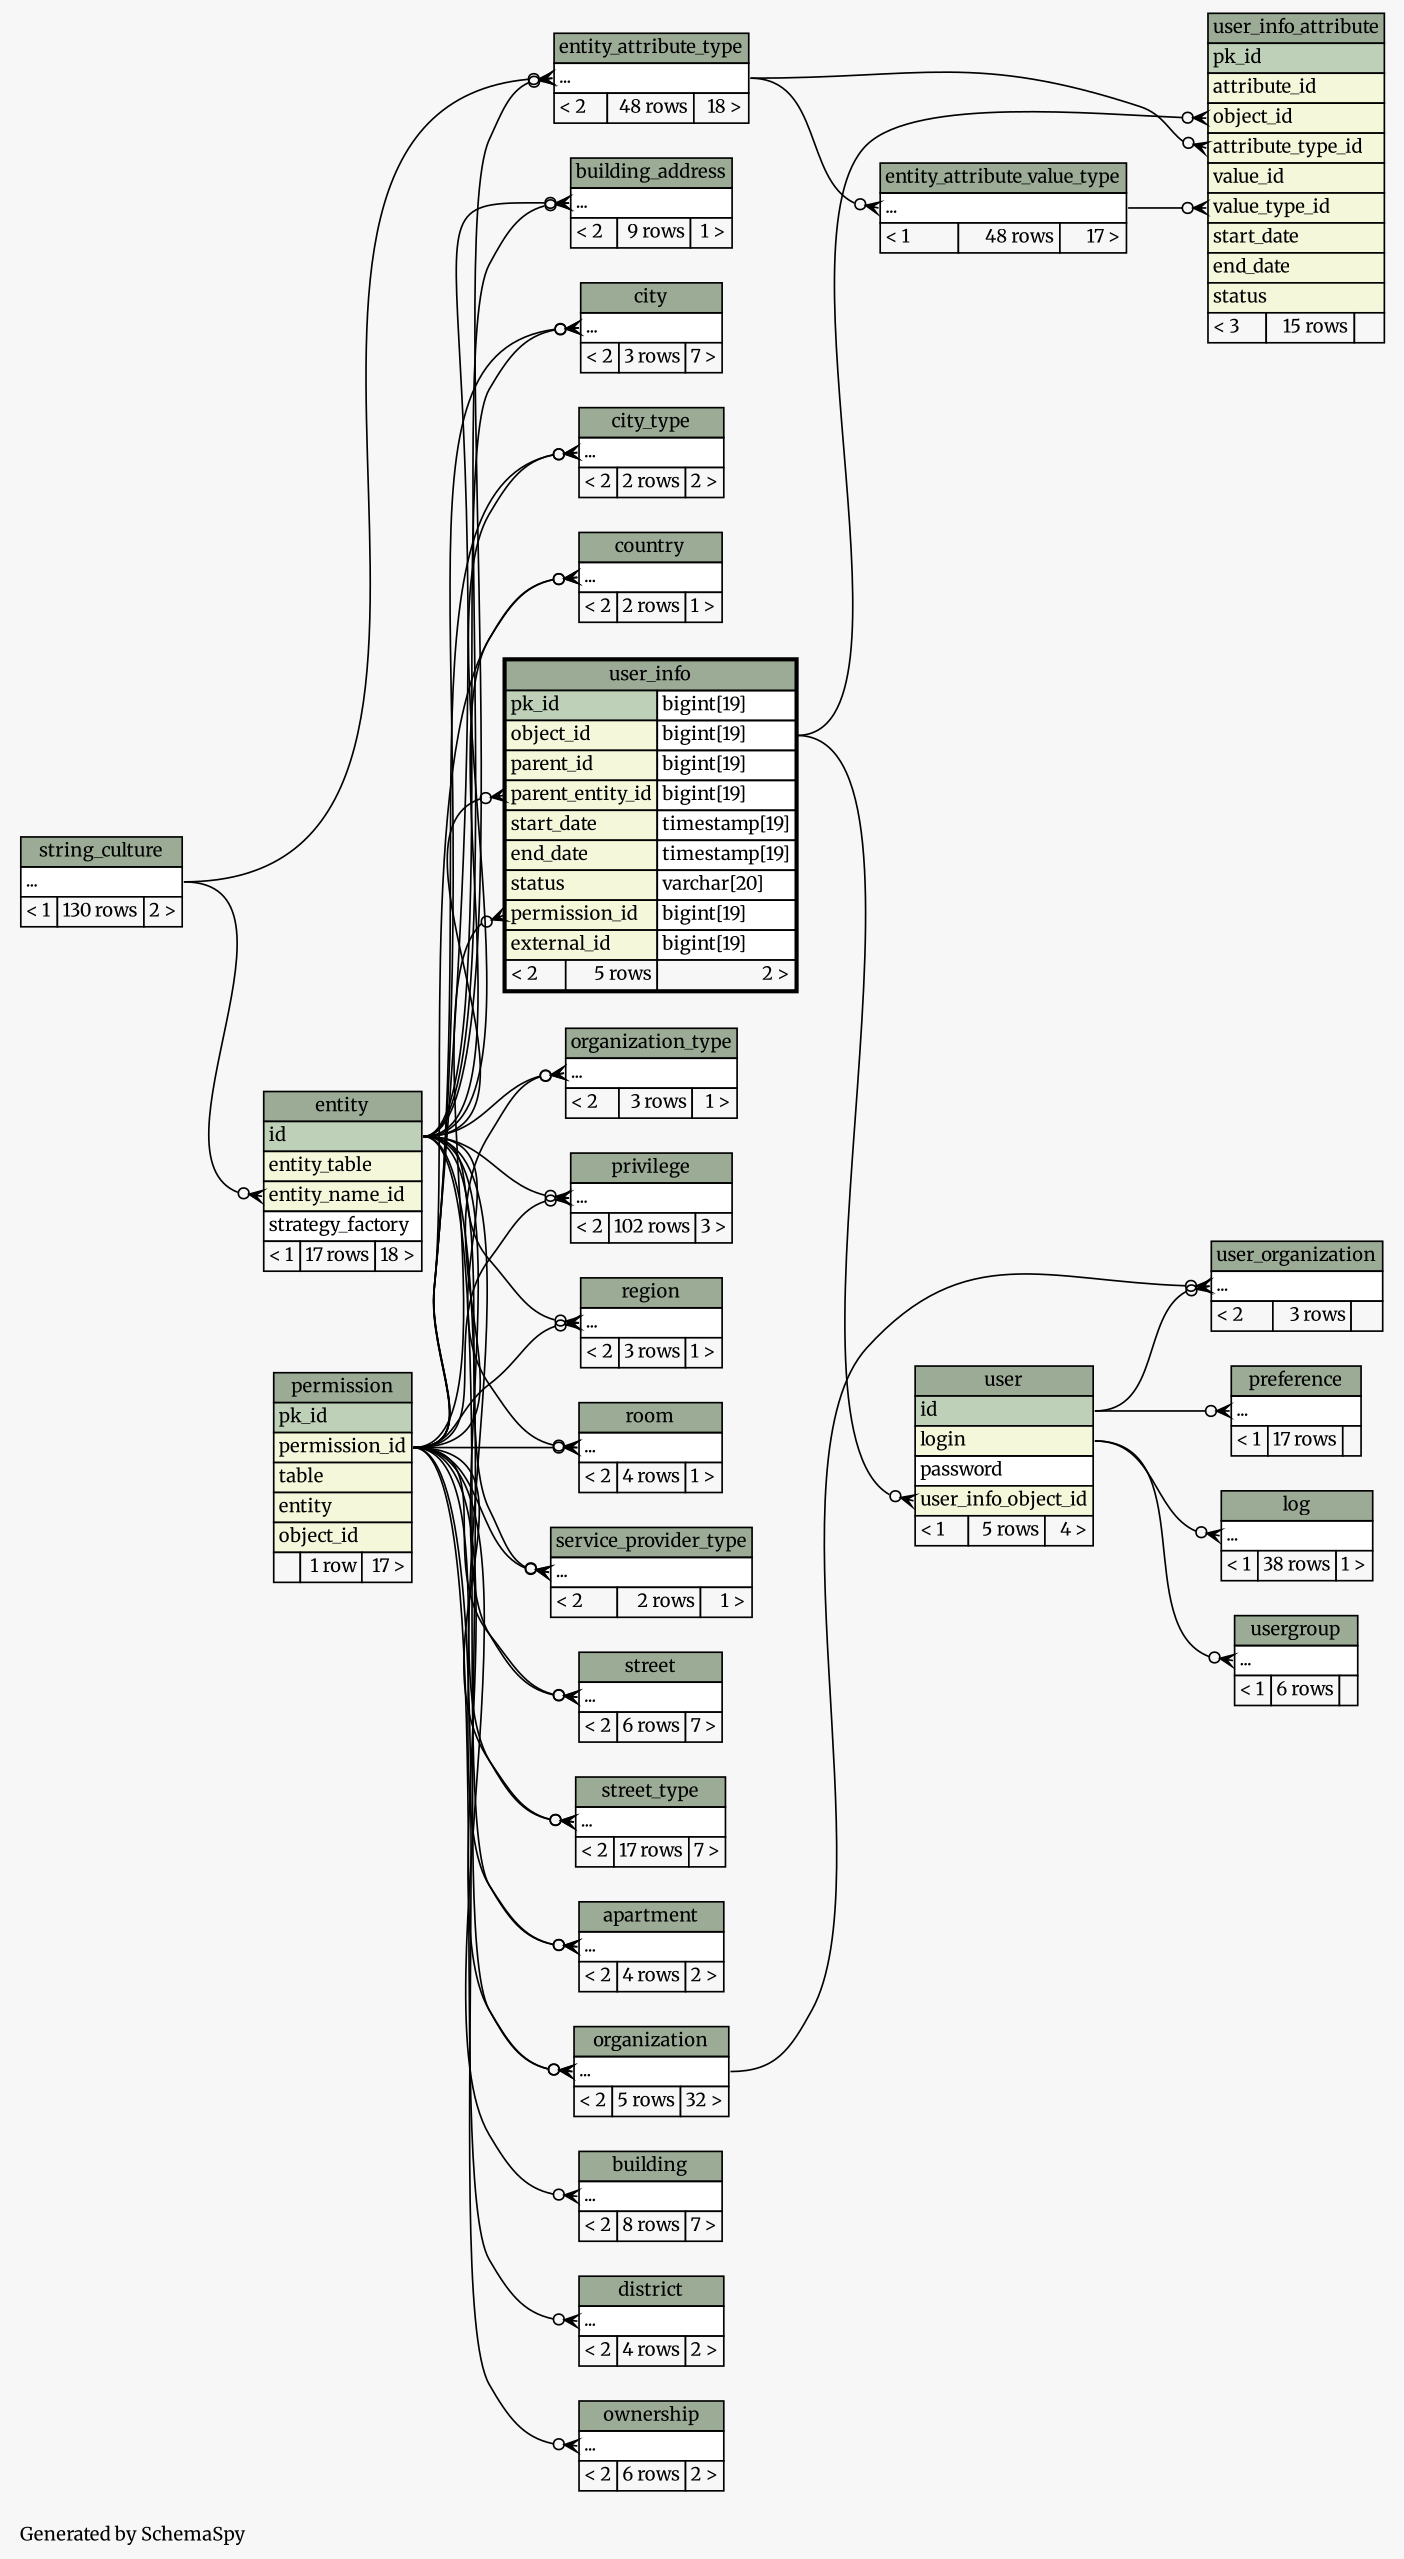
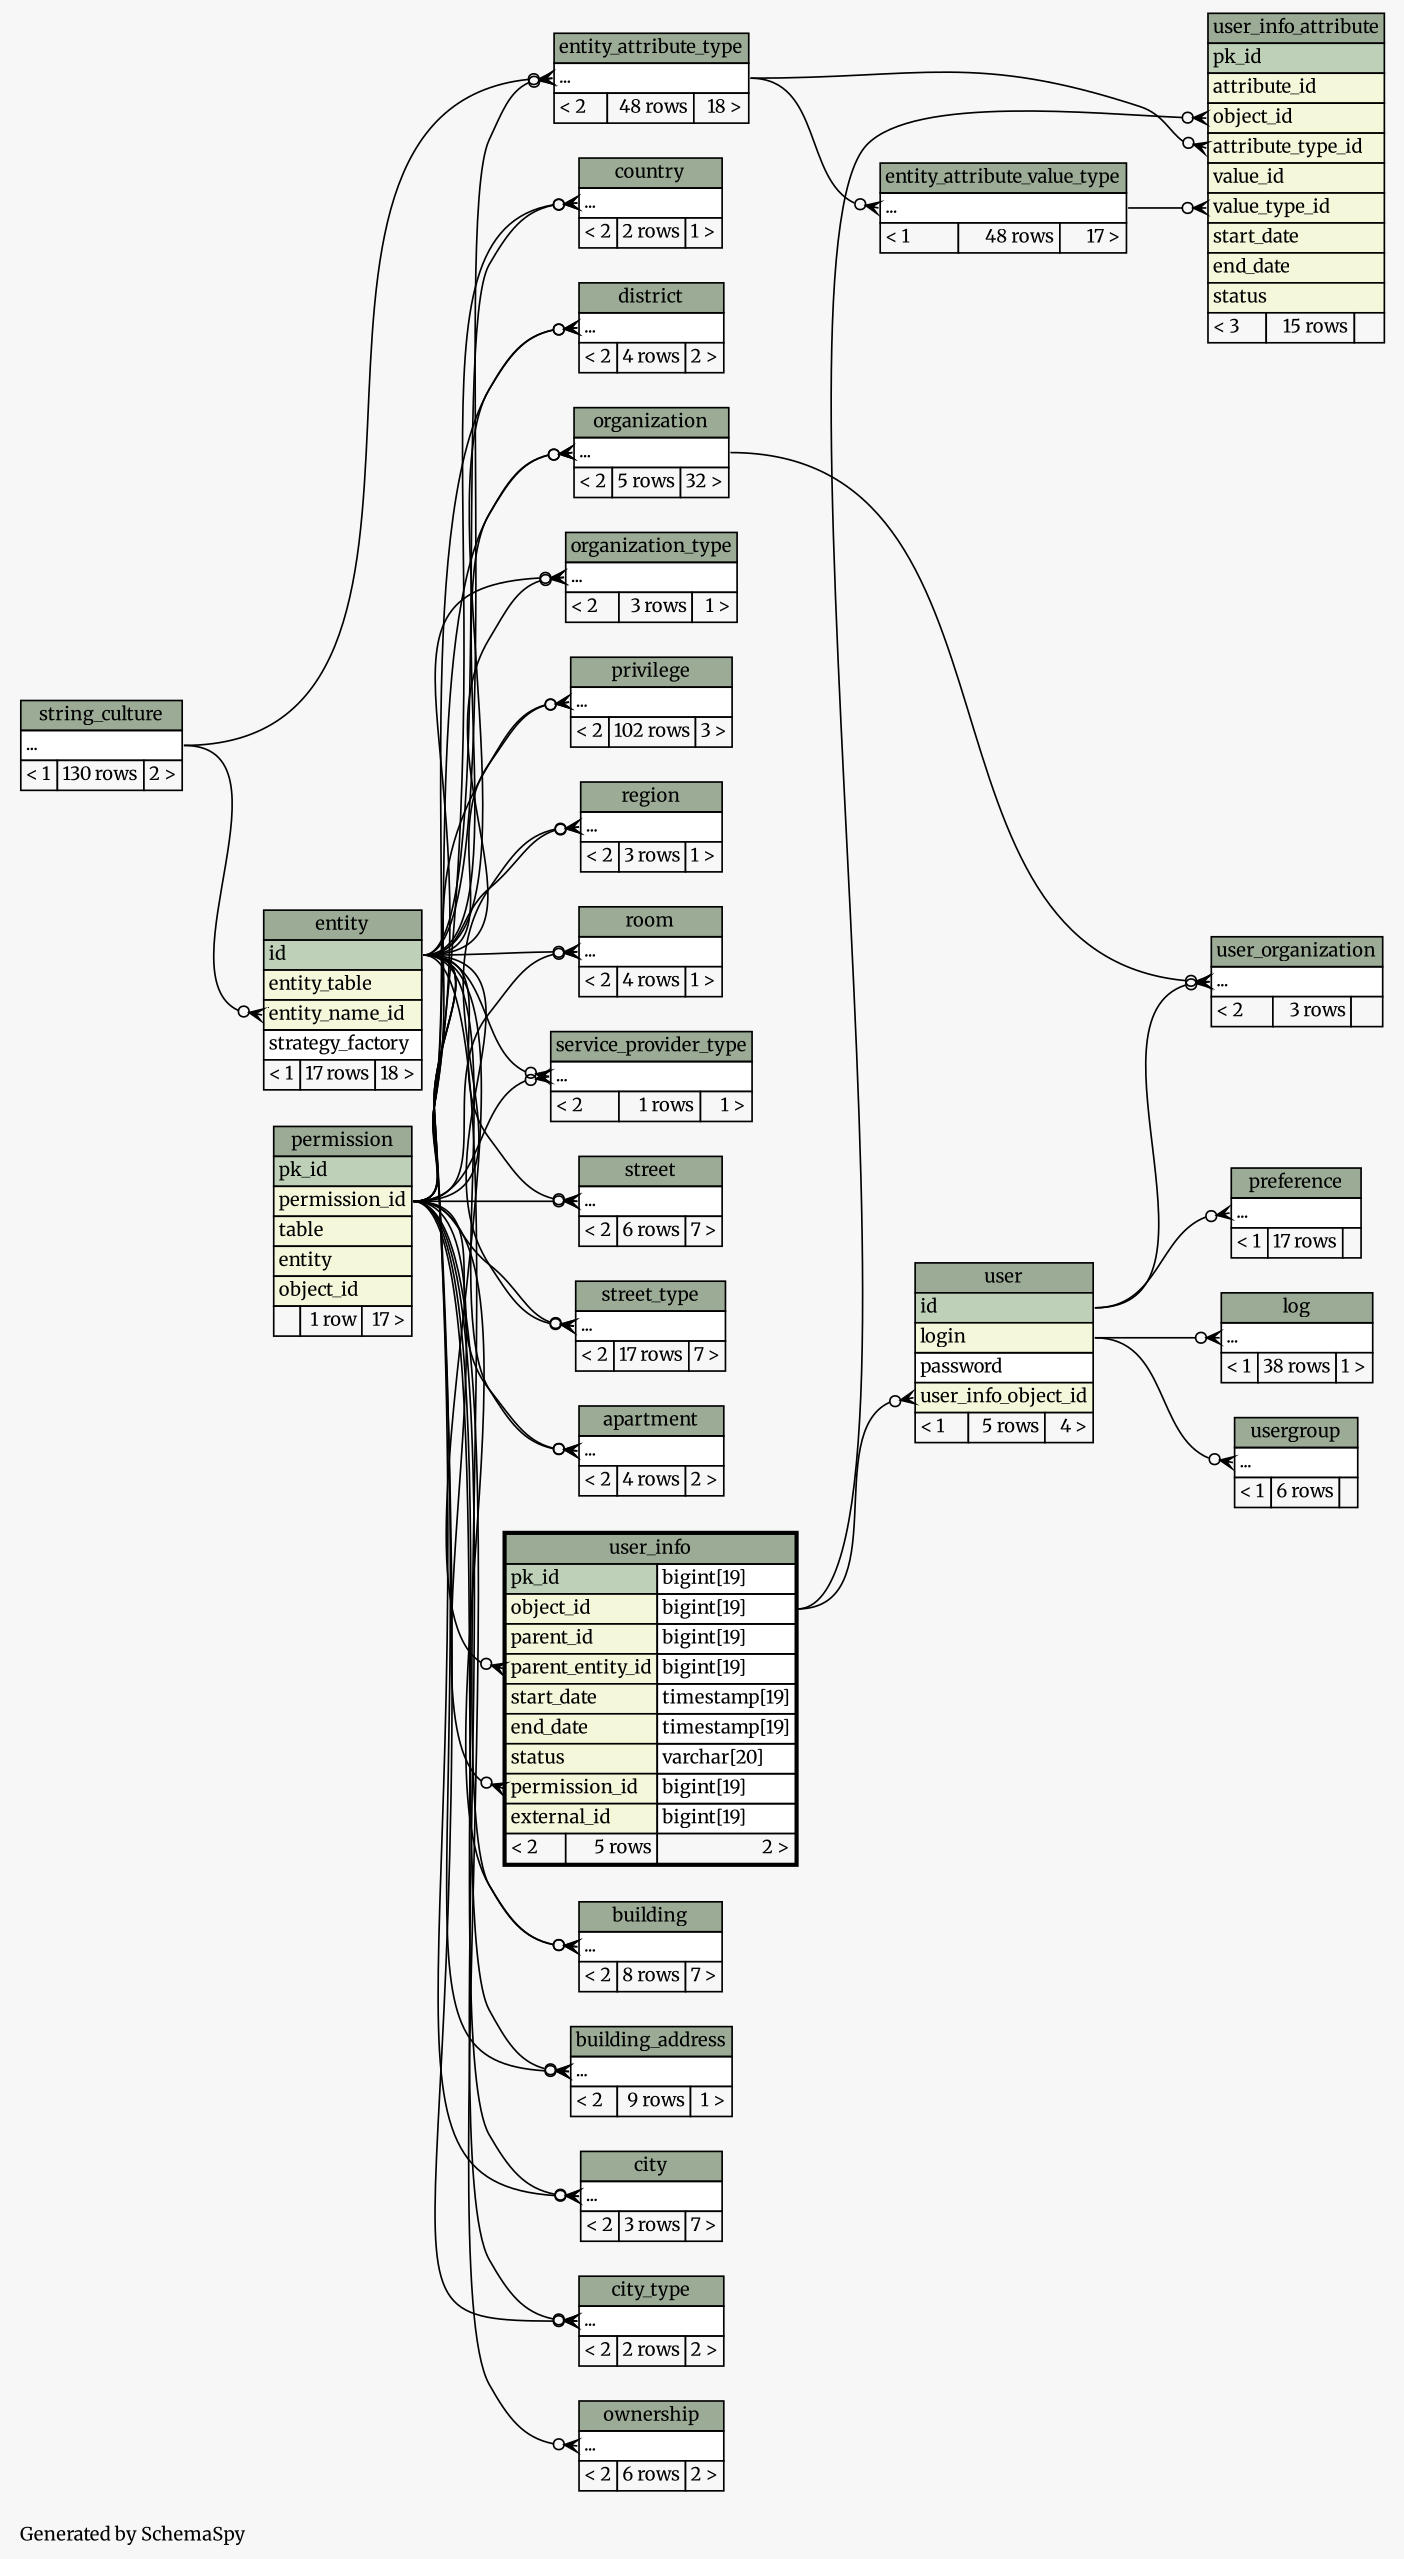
none -> (475, 638)
none -> (475, 1460)
(666, 1601) -> (667, 1106)
